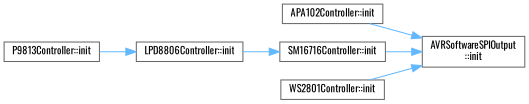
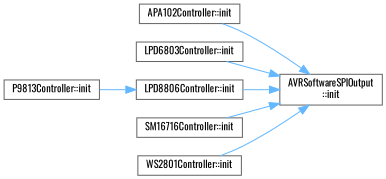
none -> (190, 52)
(256, 52) -> (256, 90)
